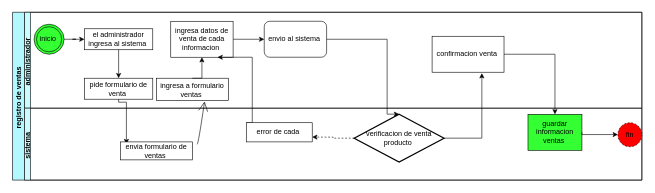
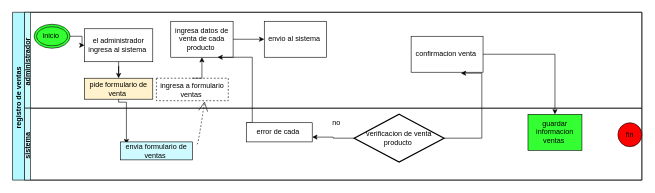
(49, 39) -> (52, 36)
(119, 39) -> (119, 45)
(202, 39) -> (202, 39)
(296, 39) -> (296, 39)
(386, 39) -> none
(468, 54) -> (447, 54)
(119, 89) -> (119, 89)
(192, 90) -> (192, 90)
none -> (336, 123)
(201, 124) -> (201, 124)
(597, 135) -> none
(630, 135) -> (630, 135)
(335, 138) -> (335, 138)
(156, 151) -> (156, 151)
